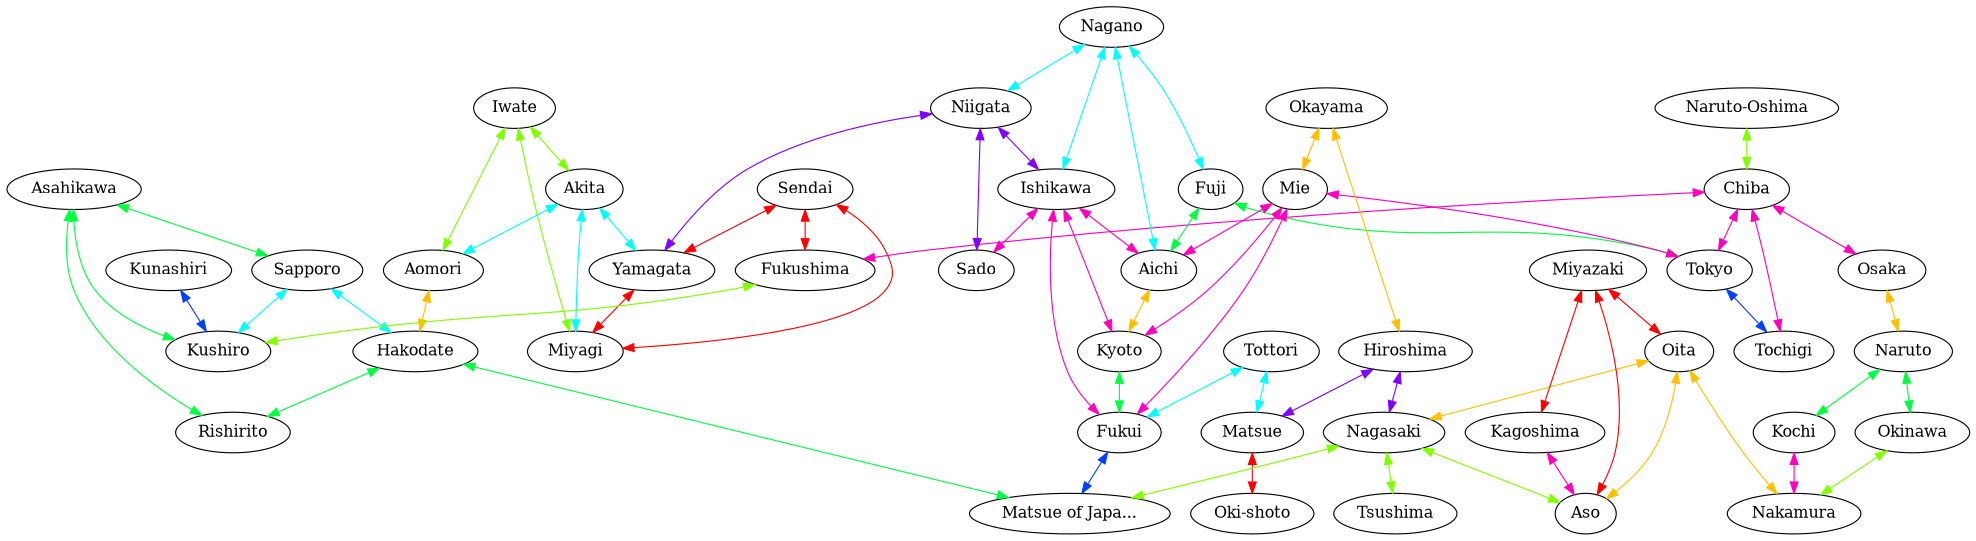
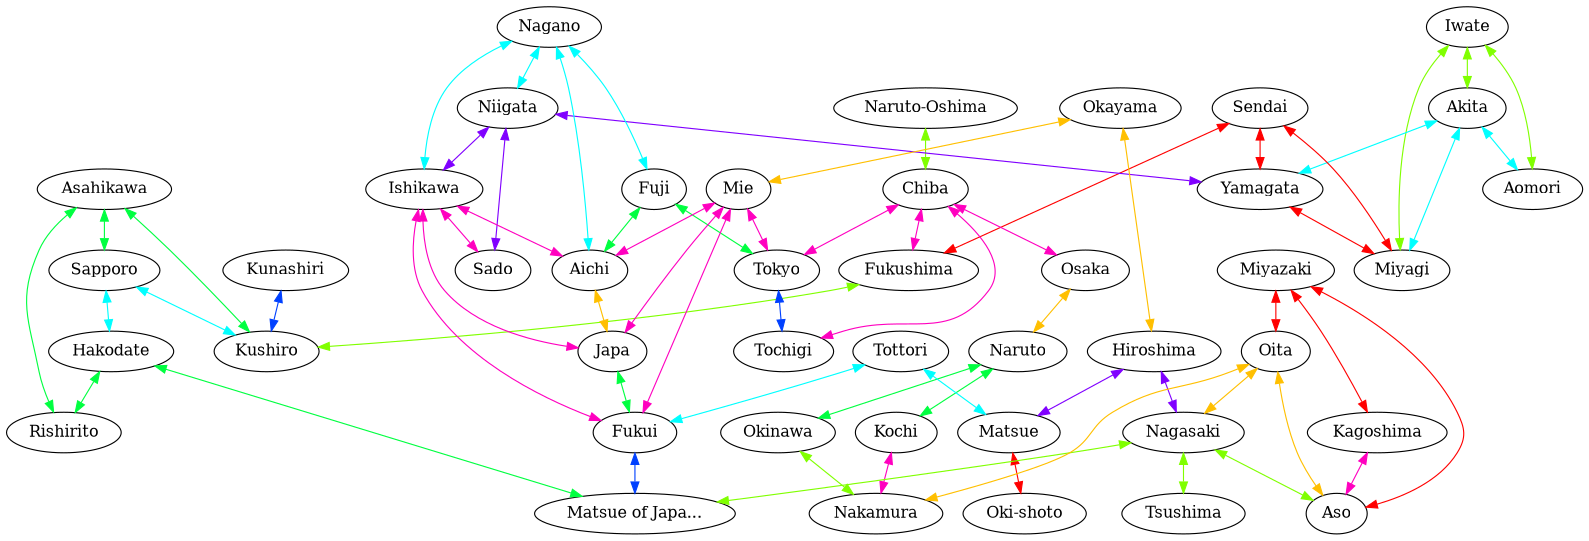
(424, 311) -> none
(1119, 351) -> (612, 351)
